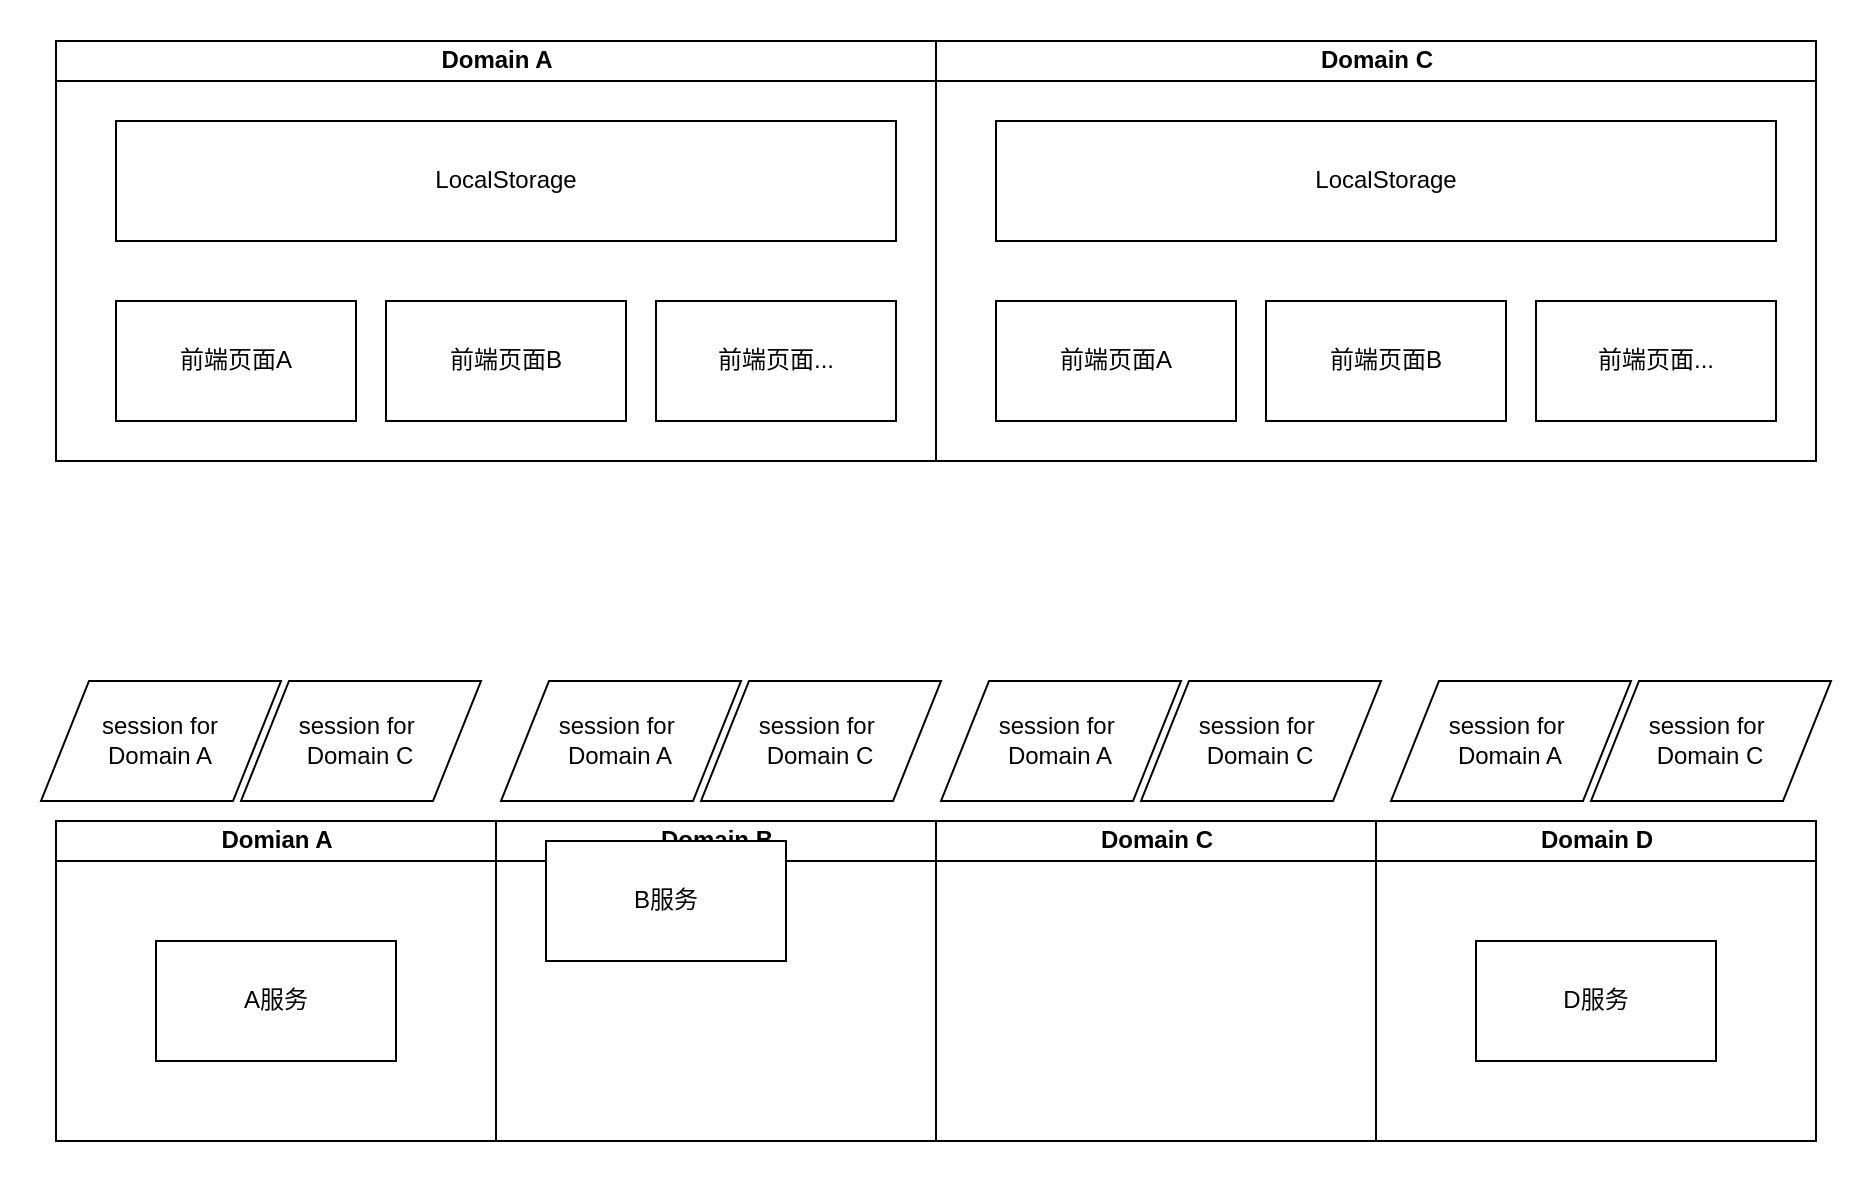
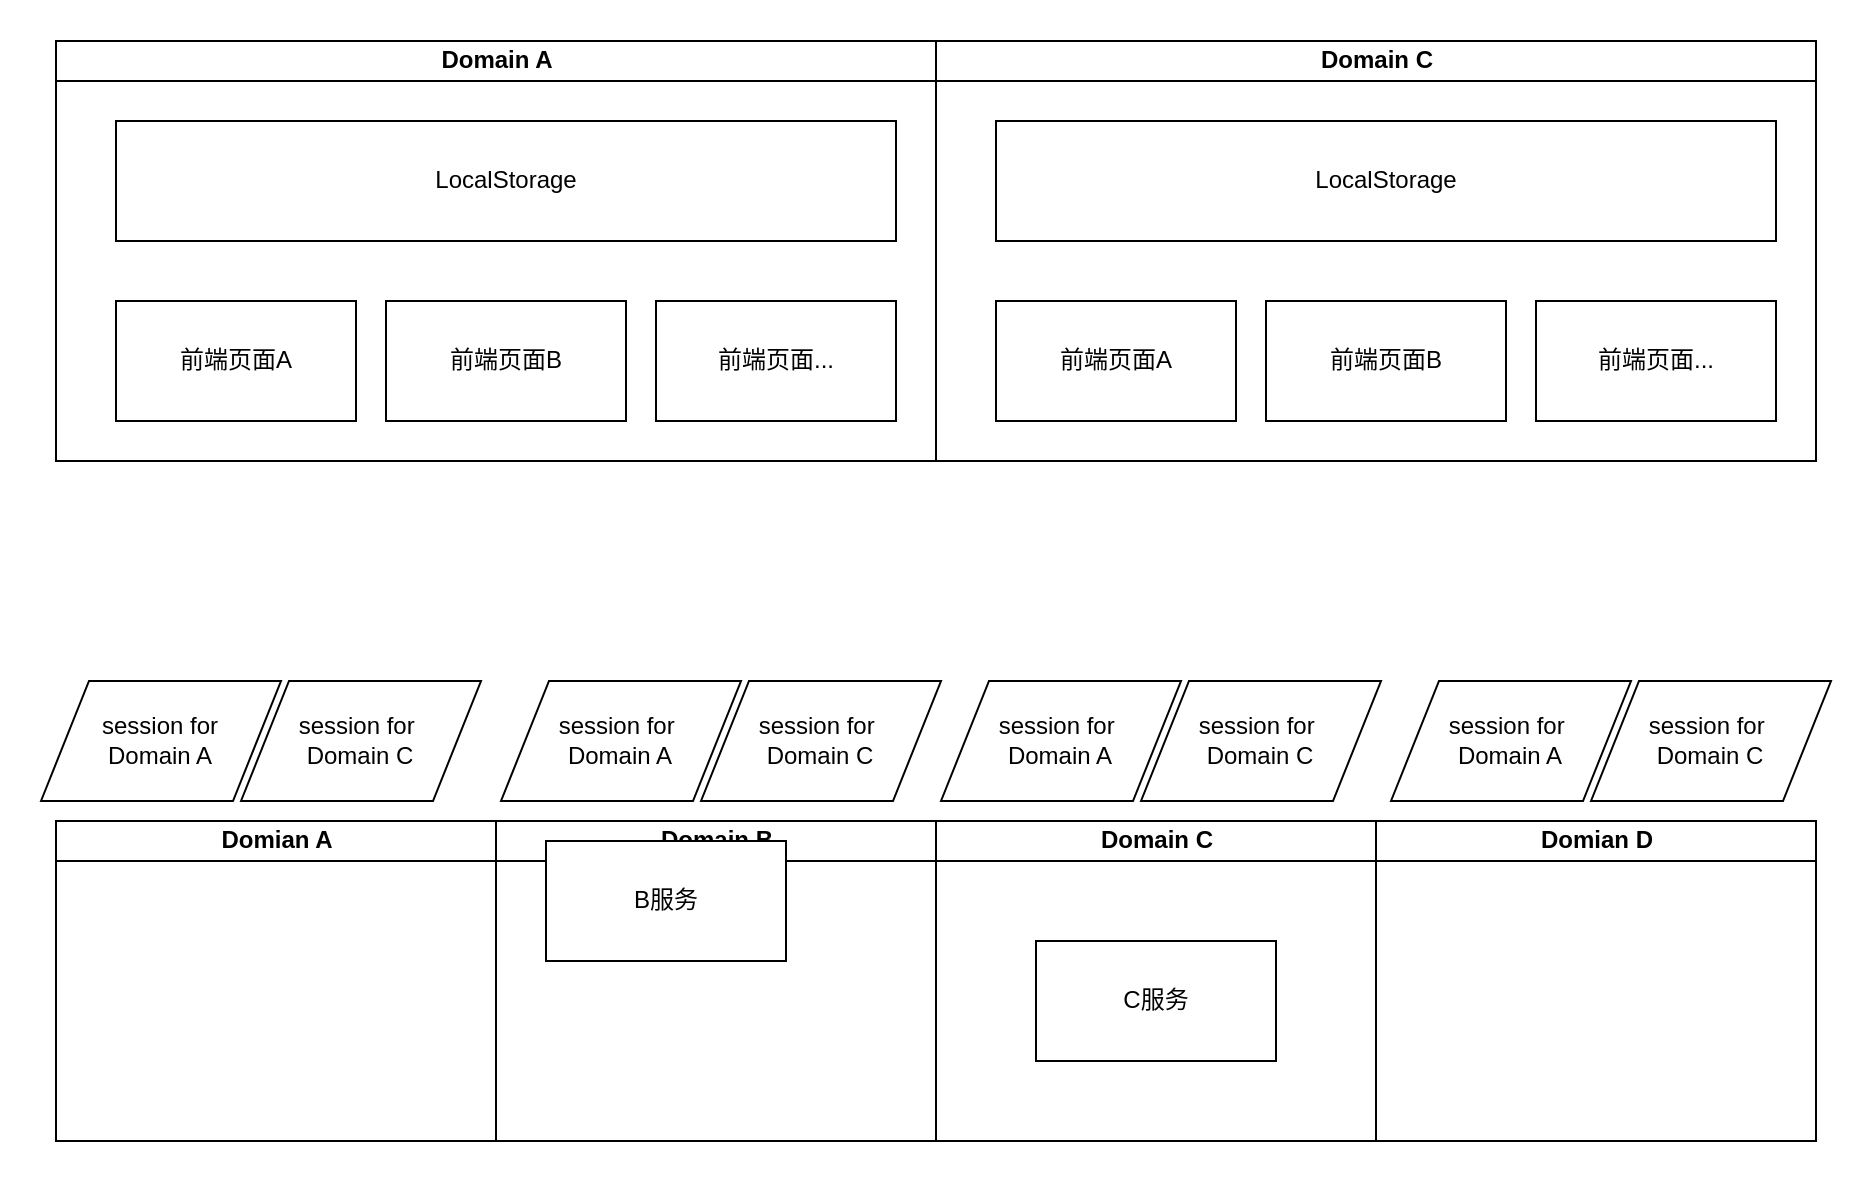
(1598, 841) -> (1598, 841)
(276, 1001) -> none
none -> (1156, 1001)
(1596, 1001) -> none
